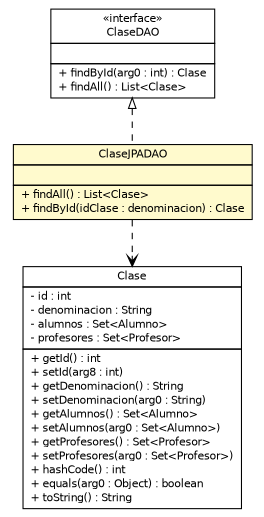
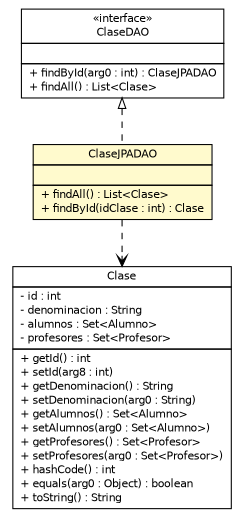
(133, 73) -> (123, 73)
(133, 209) -> (123, 209)
